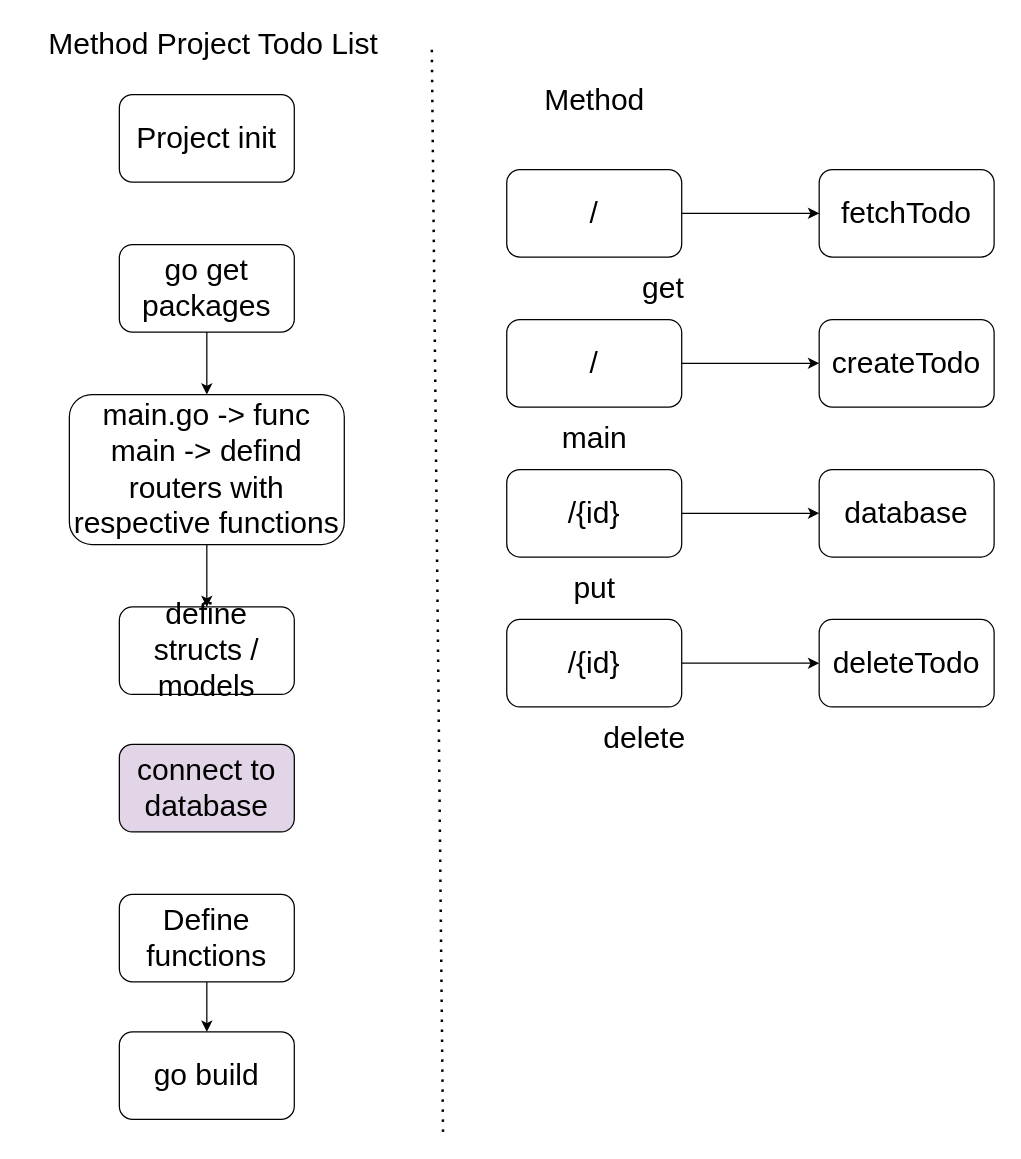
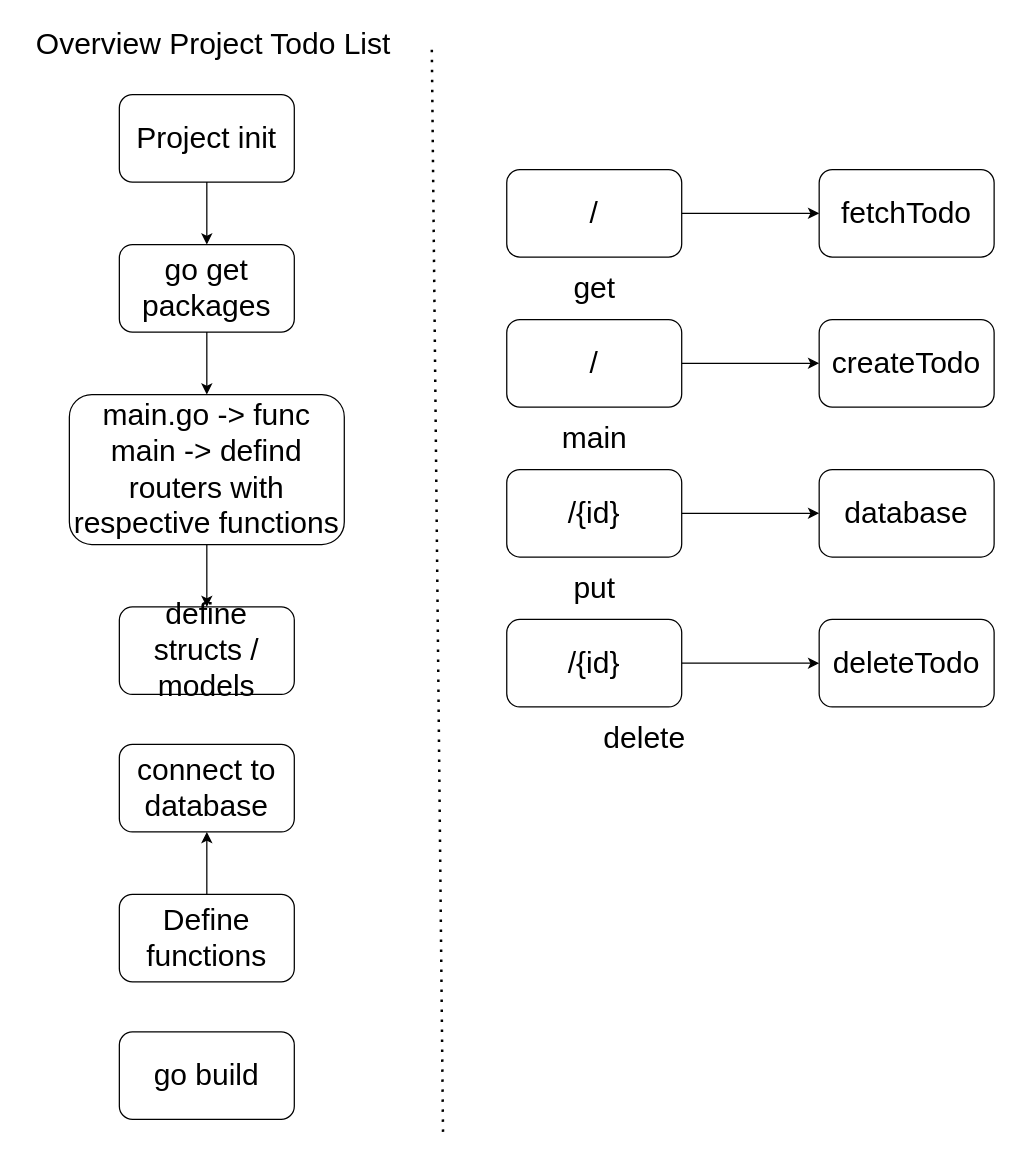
(214, 44) -> (214, 44)
(594, 101) -> none
none -> (207, 209)
(663, 288) -> (594, 288)
(207, 788) -> (207, 788)
(207, 1003) -> (207, 868)
